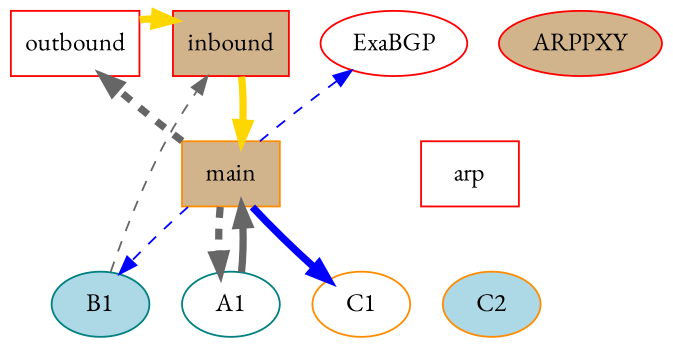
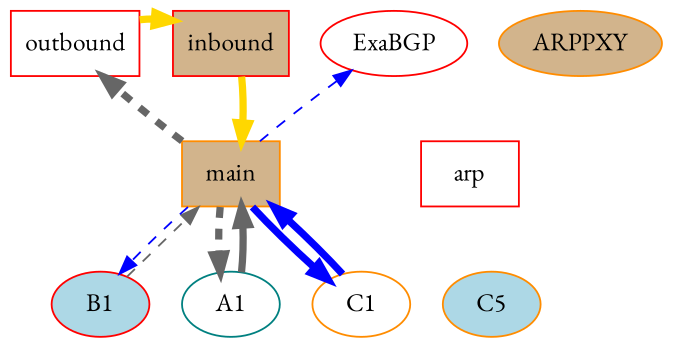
(580, 43) -> (580, 43)
(147, 179) -> (156, 248)
none -> (316, 246)
(101, 304) -> (101, 304)
(492, 304) -> (492, 304)
